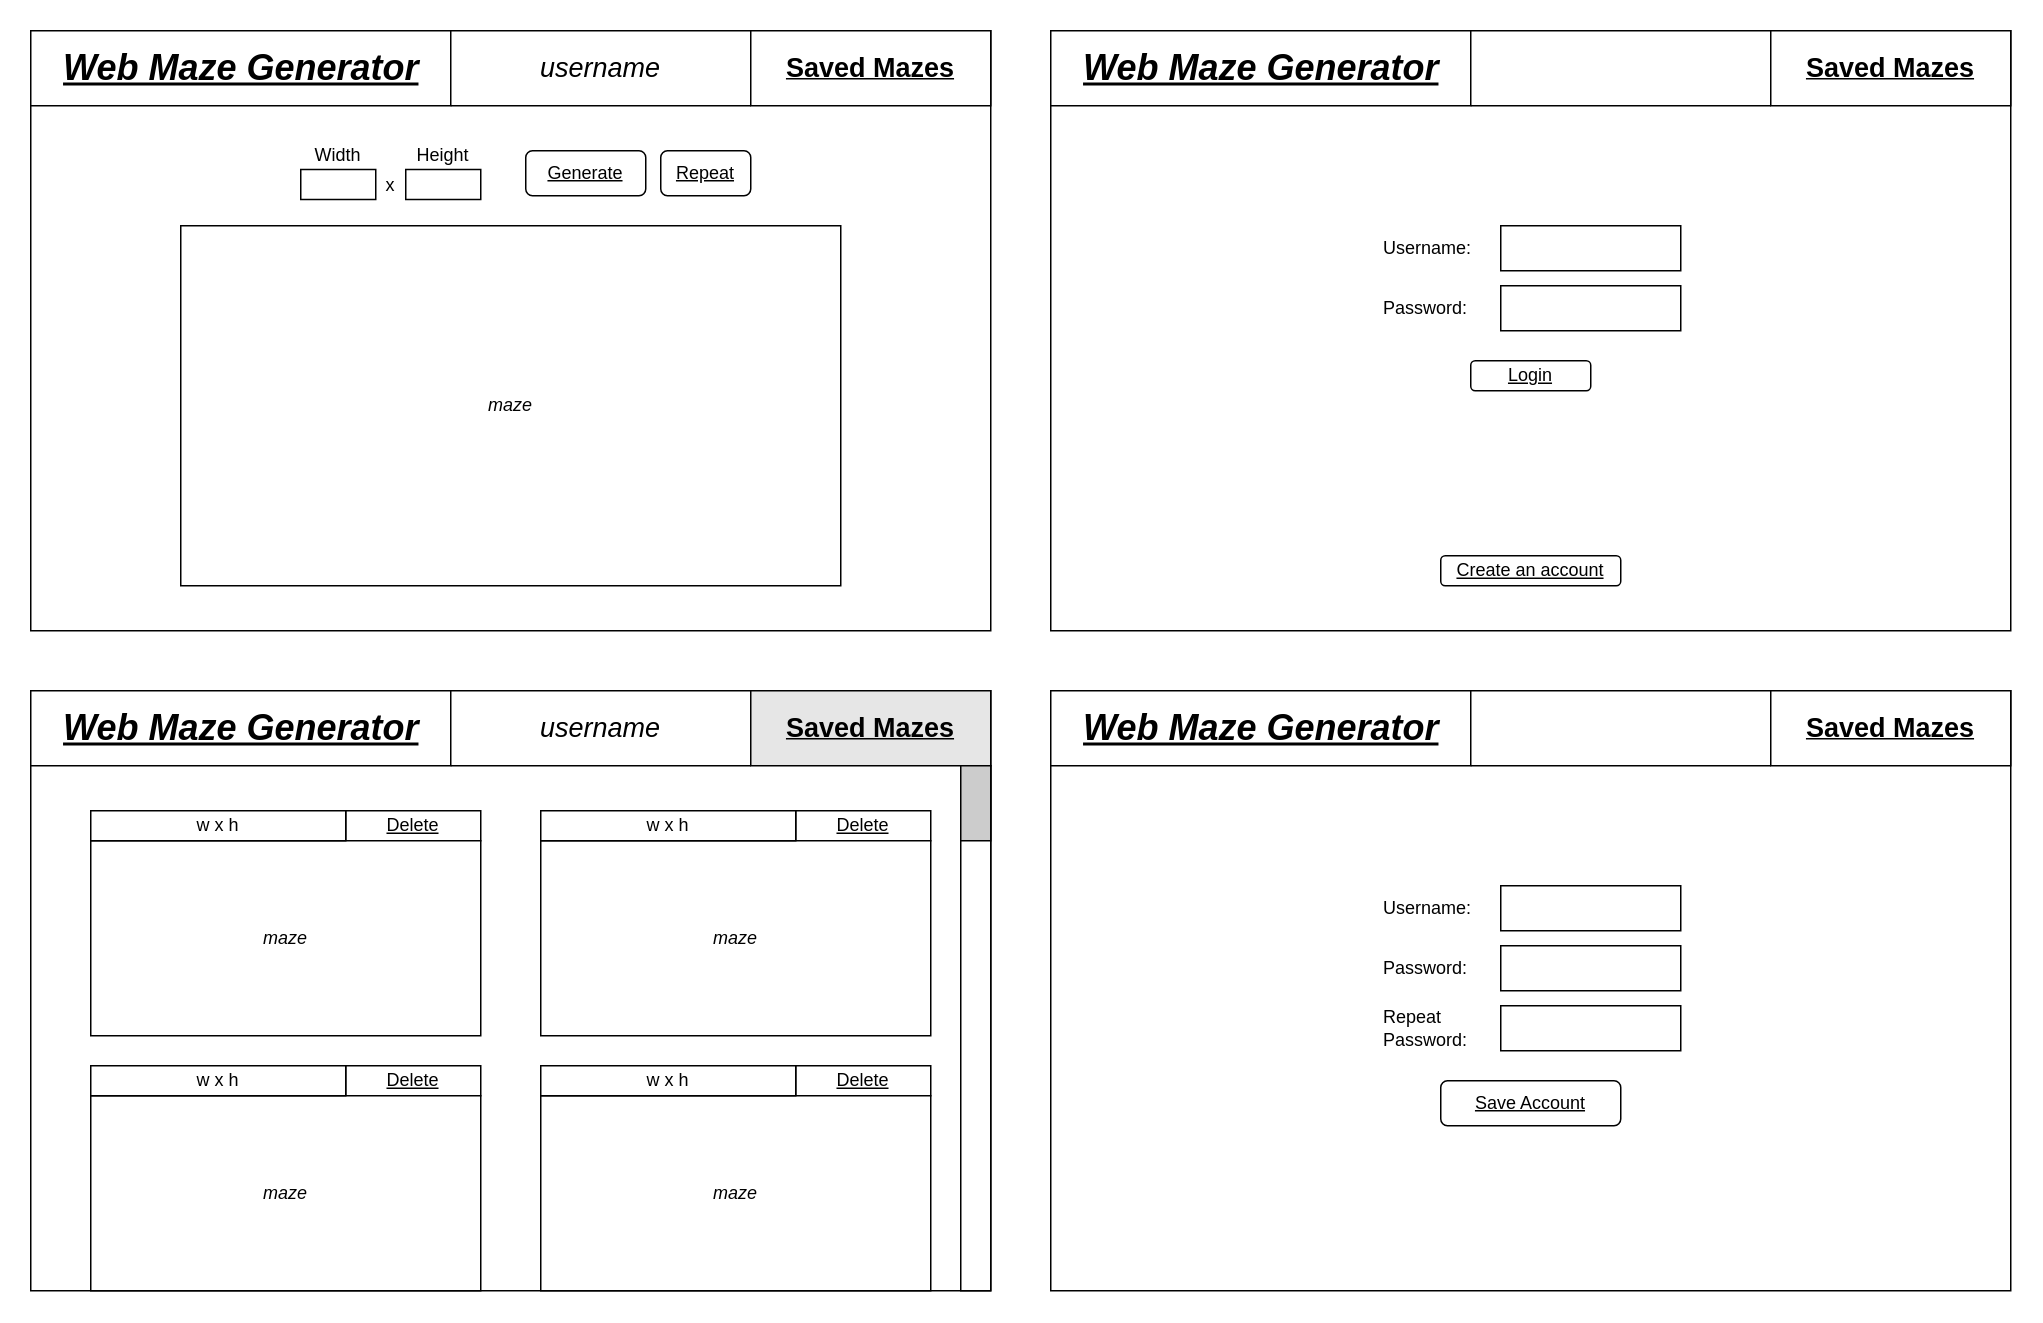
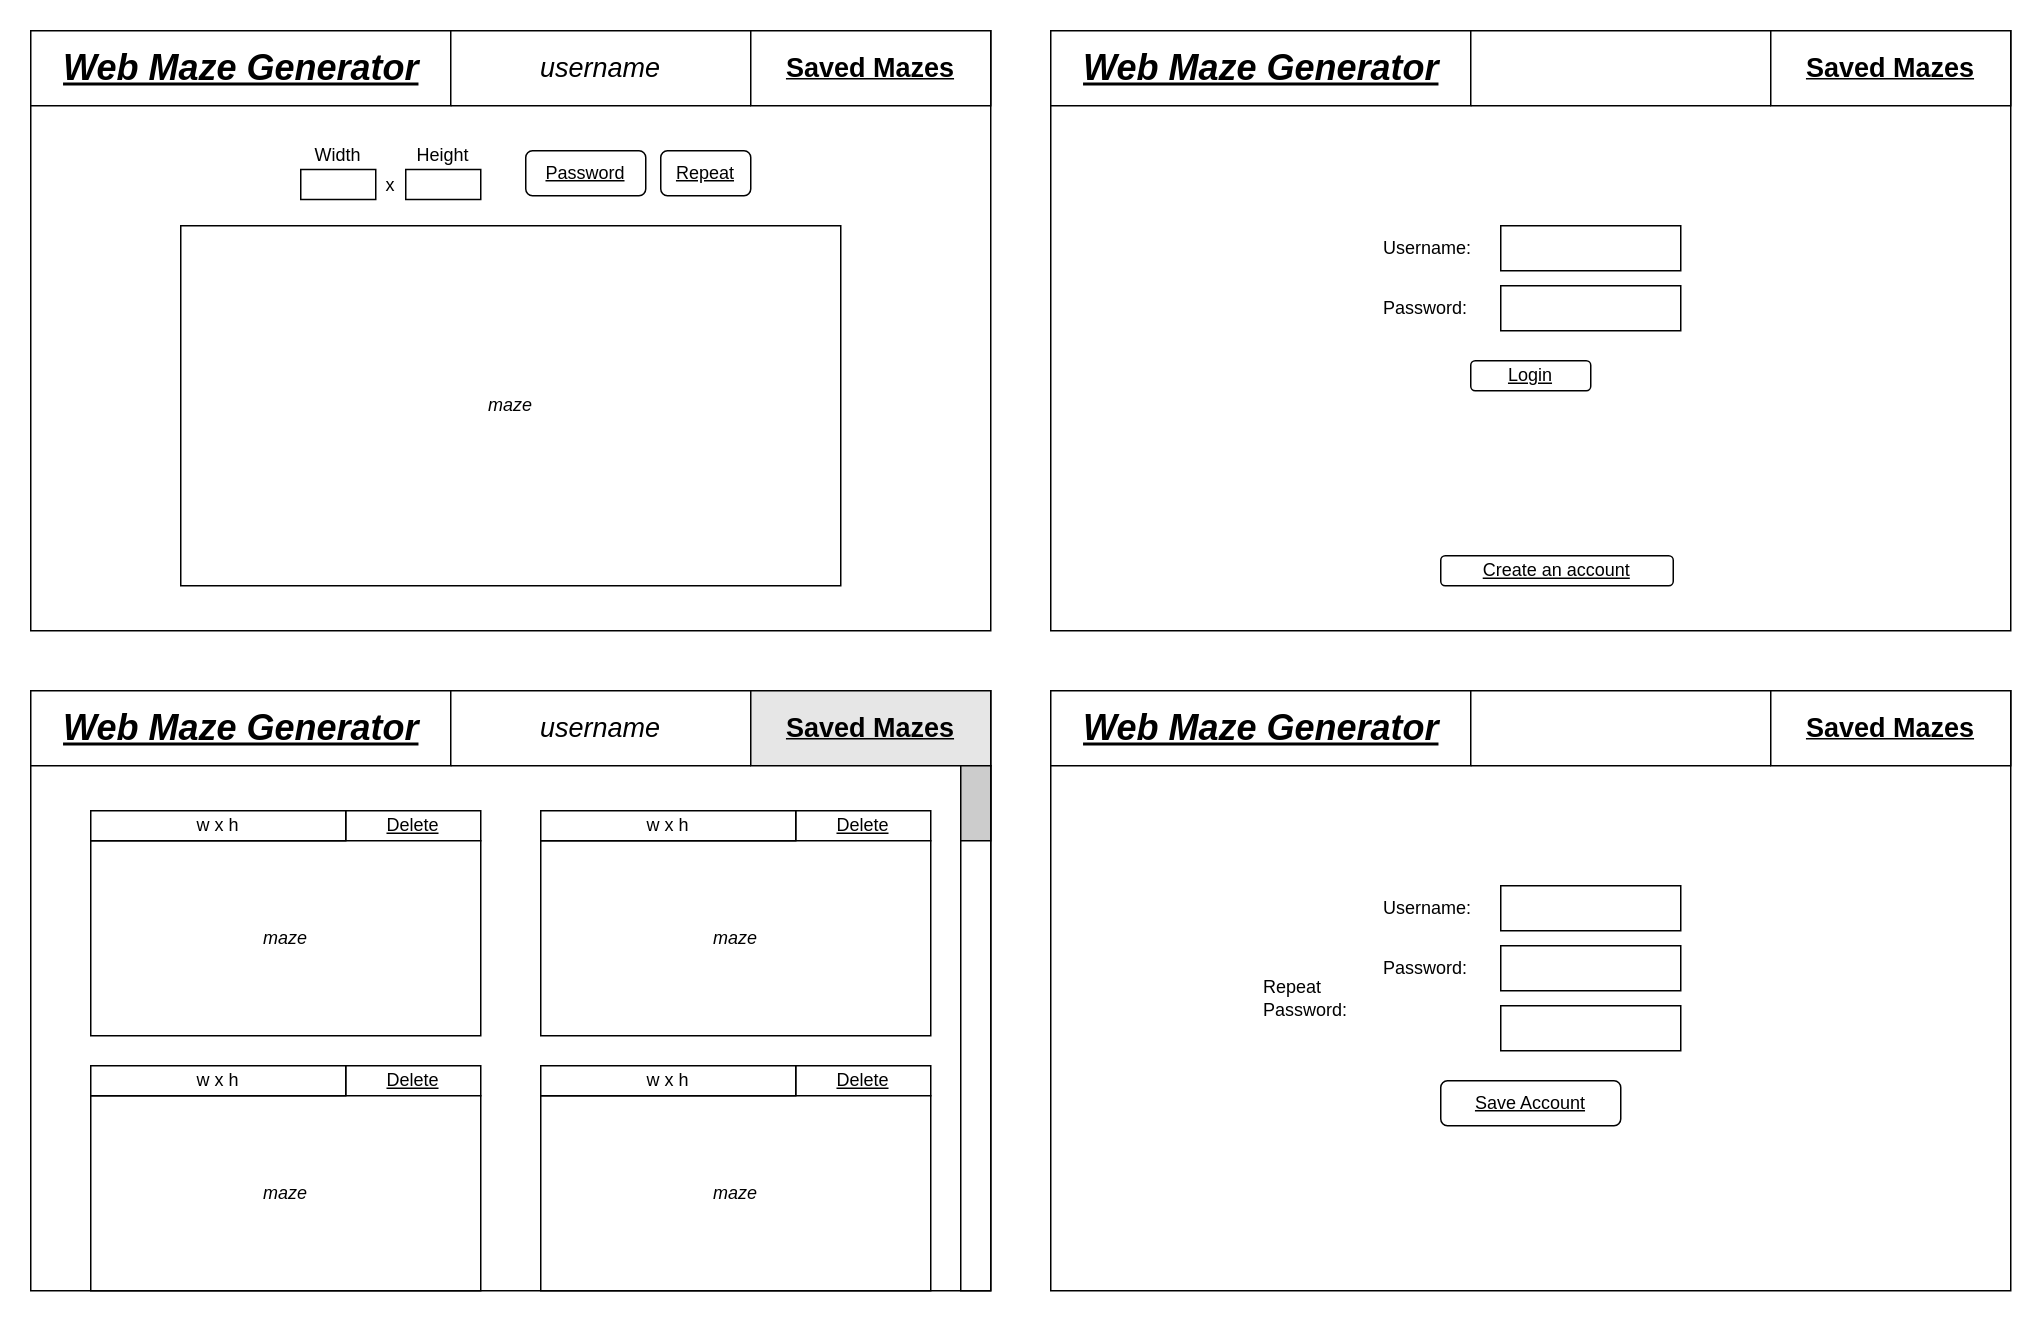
(586, 173) -> (586, 173)
(1531, 571) -> (1557, 571)
(1433, 1028) -> (1313, 998)
